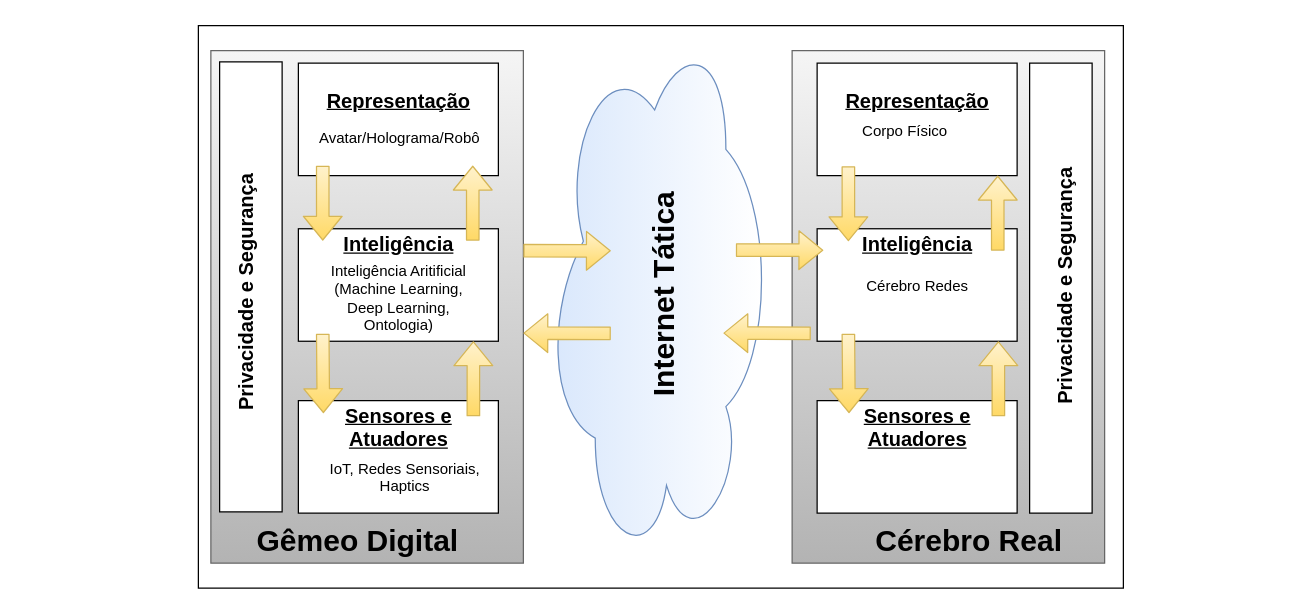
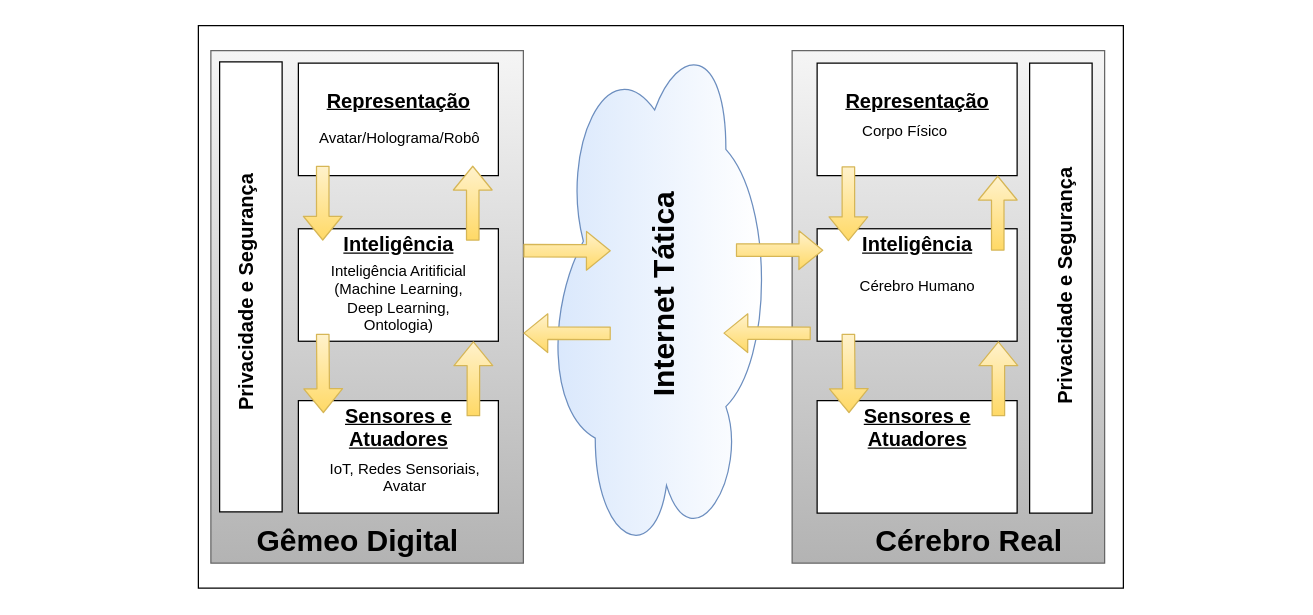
(918, 287) -> (918, 287)
(405, 479) -> (405, 479)
